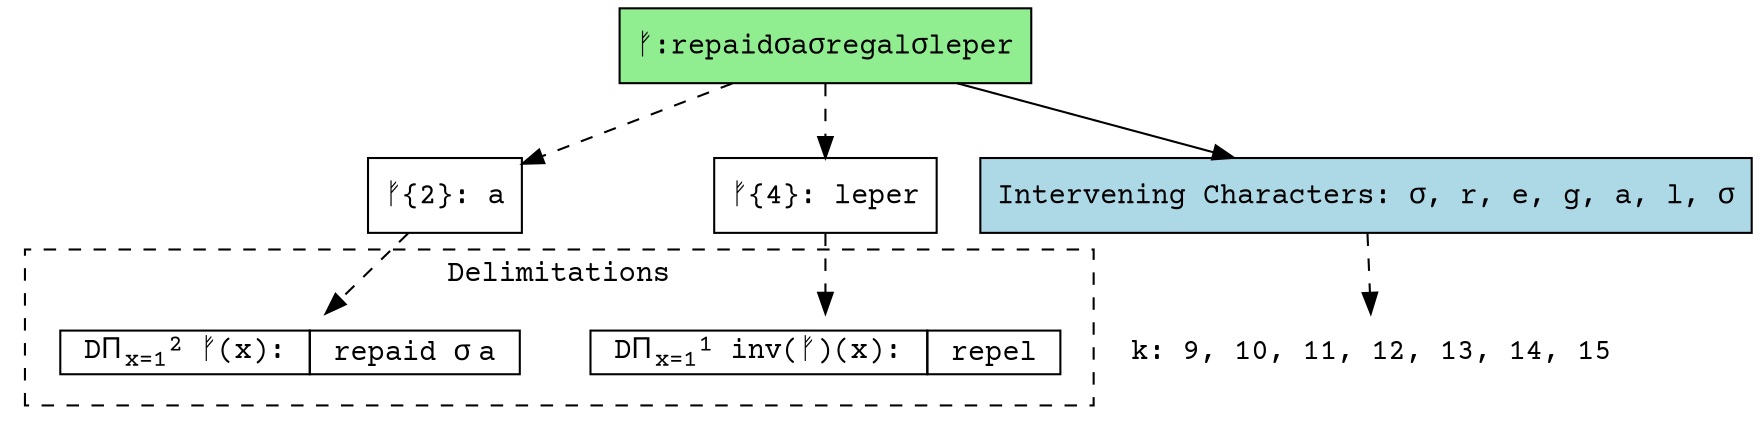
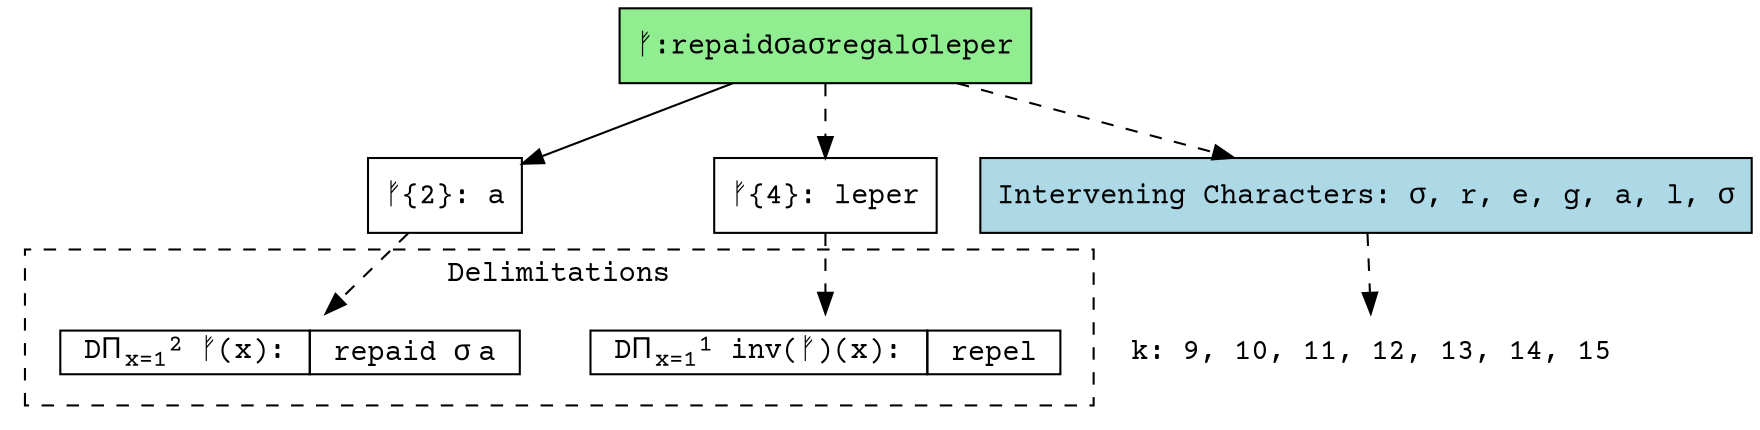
(1085, 118) -> (1085, 118)
(637, 120) -> (637, 120)
